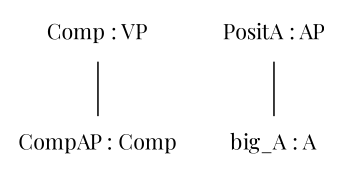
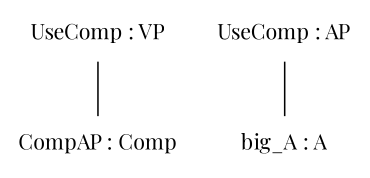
(98, 34) -> (98, 34)
(274, 34) -> (285, 34)
